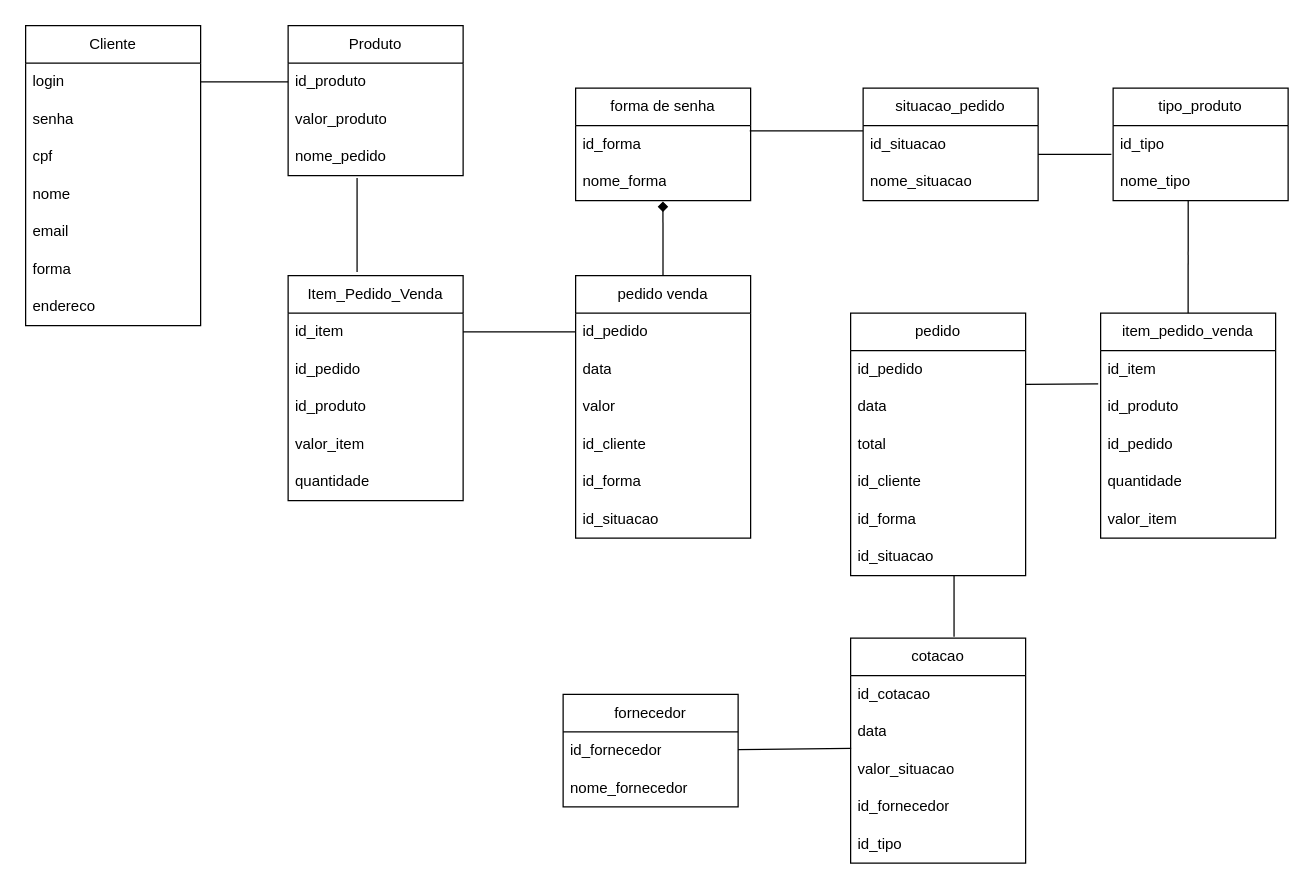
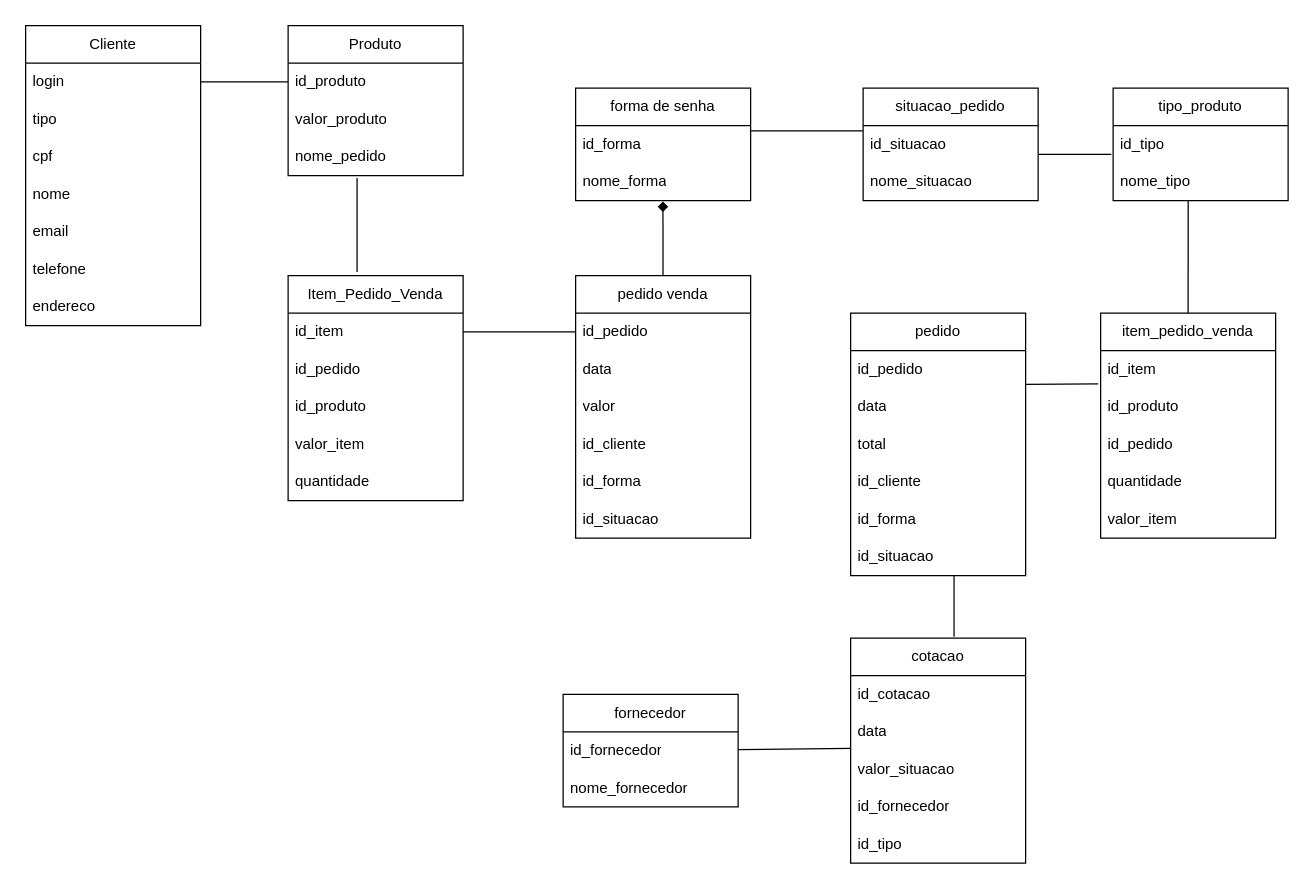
(54, 119) -> (48, 119)
(54, 269) -> (65, 269)
